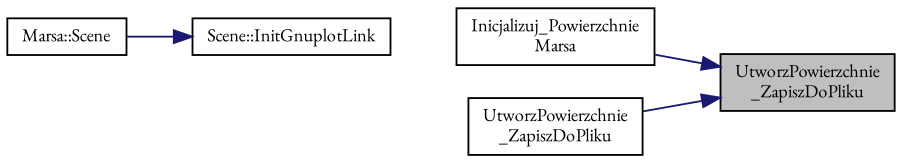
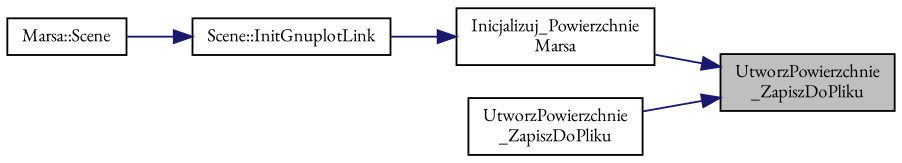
none -> (414, 37)
